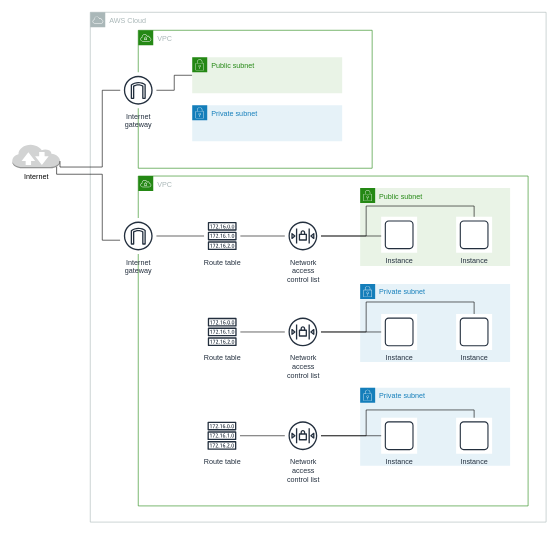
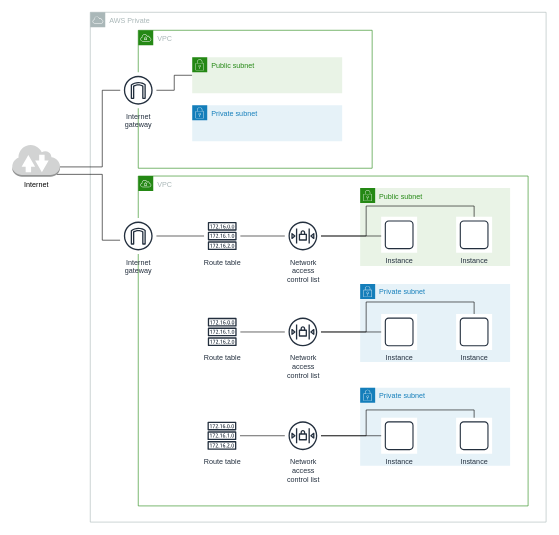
(126, 21) -> (130, 21)
(36, 156) -> (36, 161)
